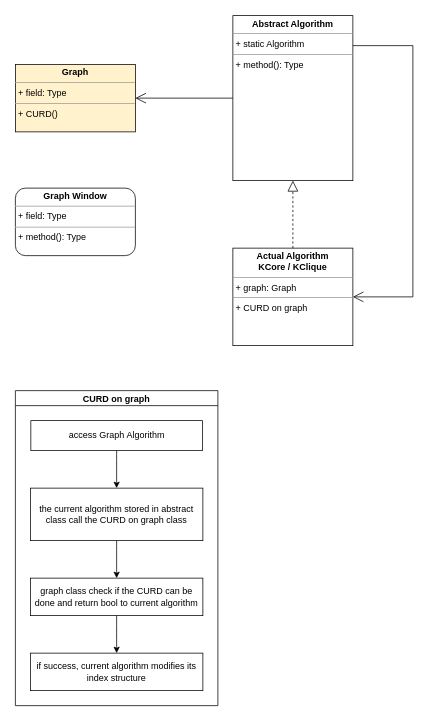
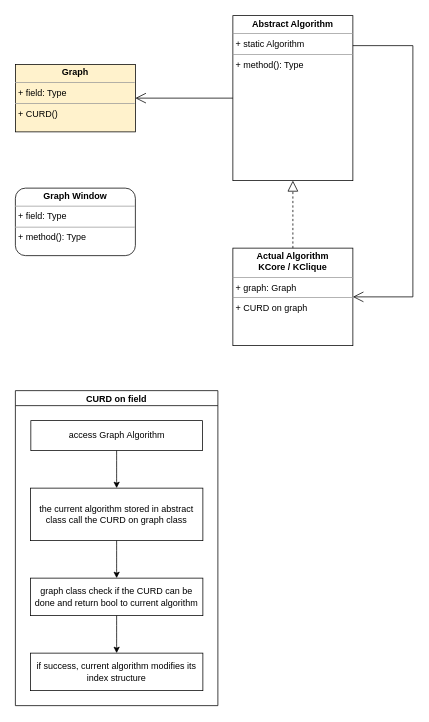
(116, 398) -> (116, 398)
